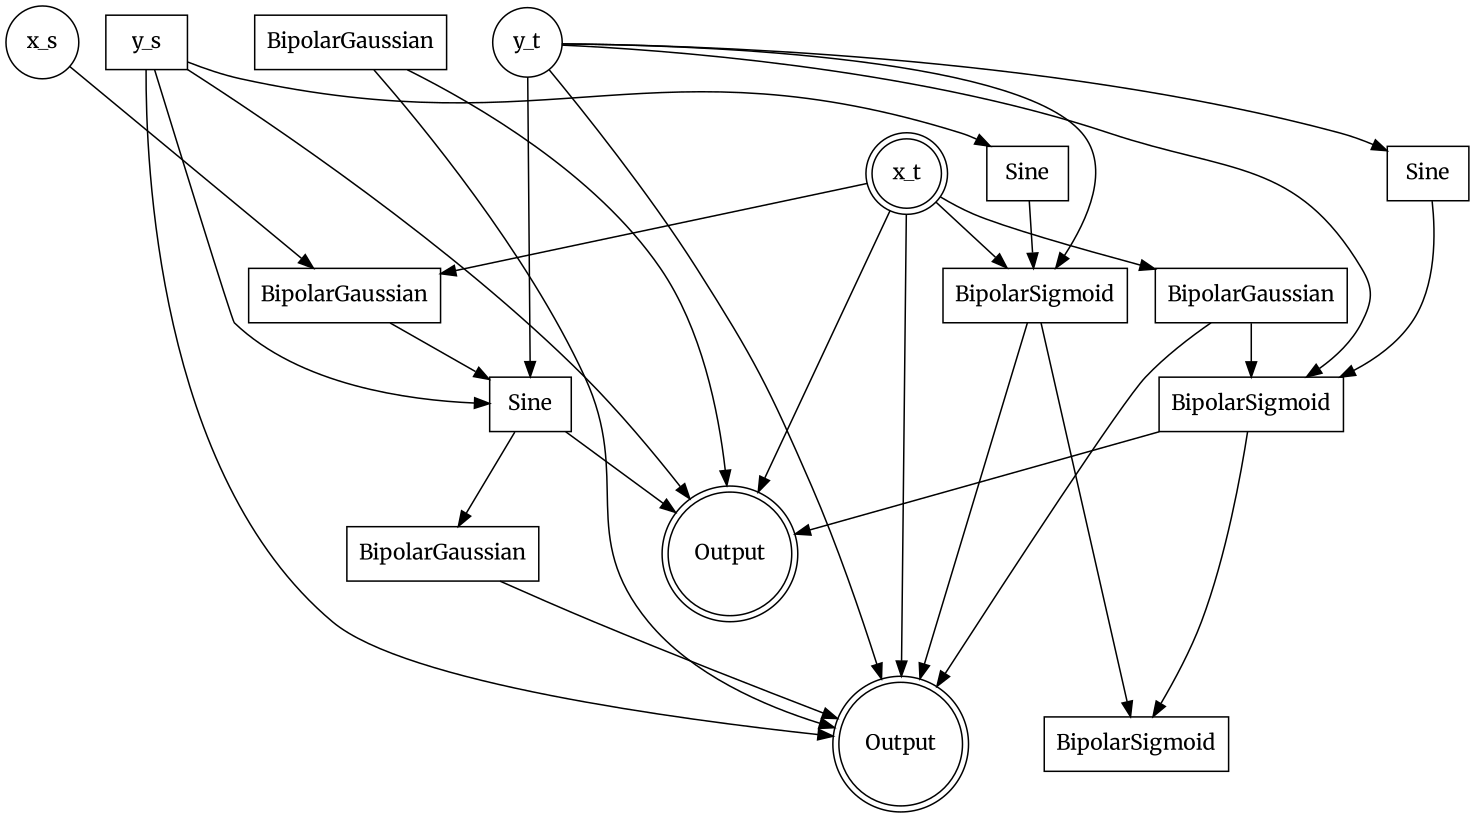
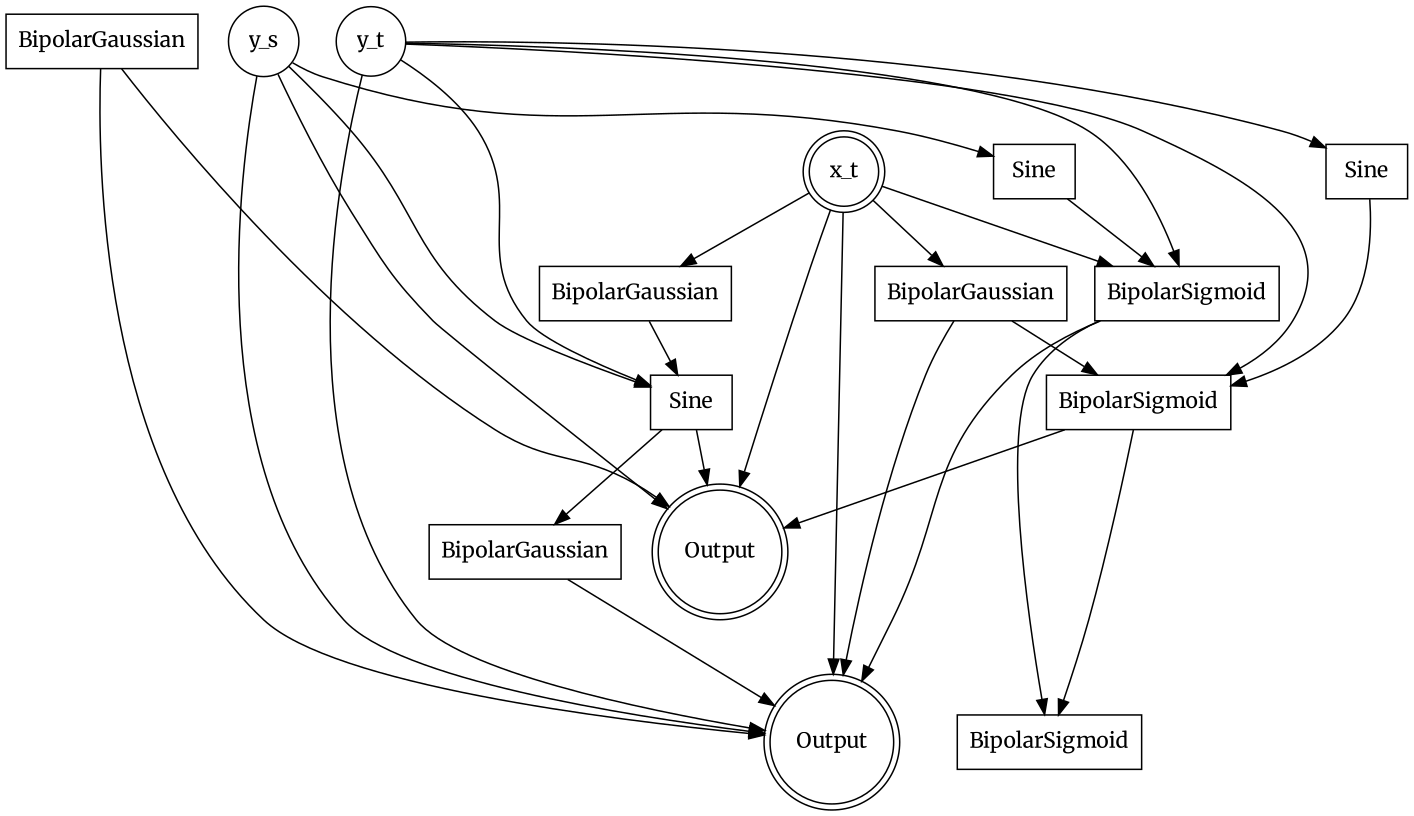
(42, 42) -> none
(147, 42) -> (264, 41)
